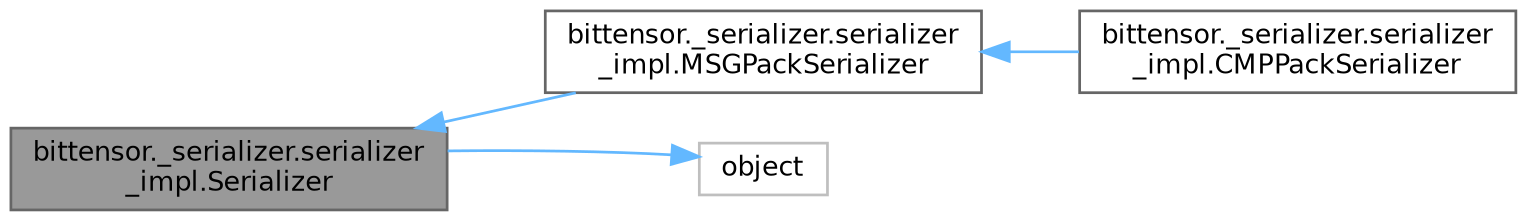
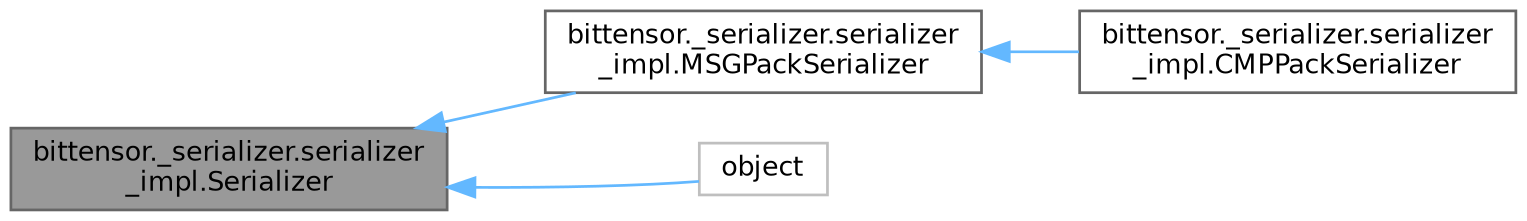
(560, 151) -> (587, 186)
